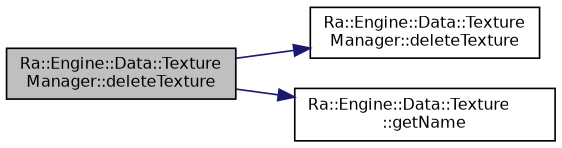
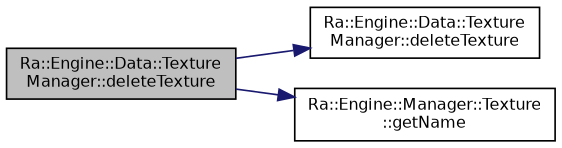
(425, 115) -> (425, 115)
